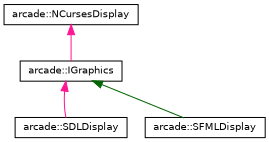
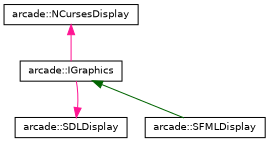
(64, 104) -> (78, 94)
